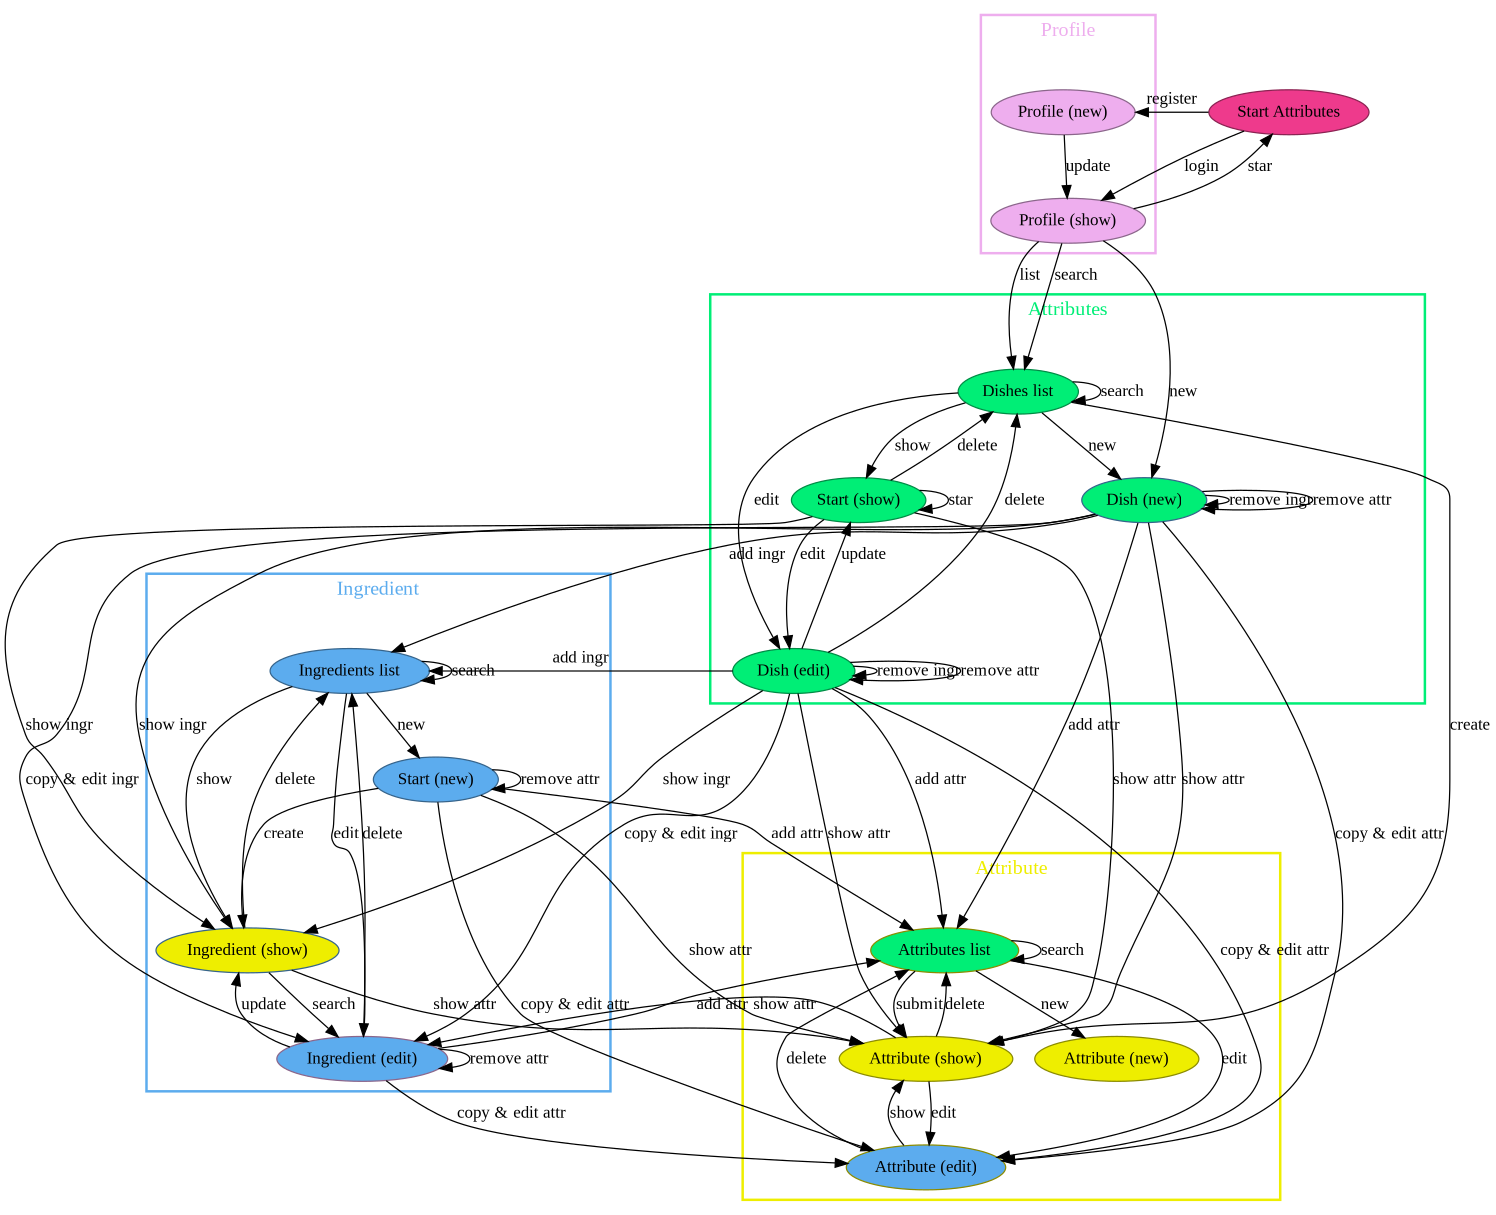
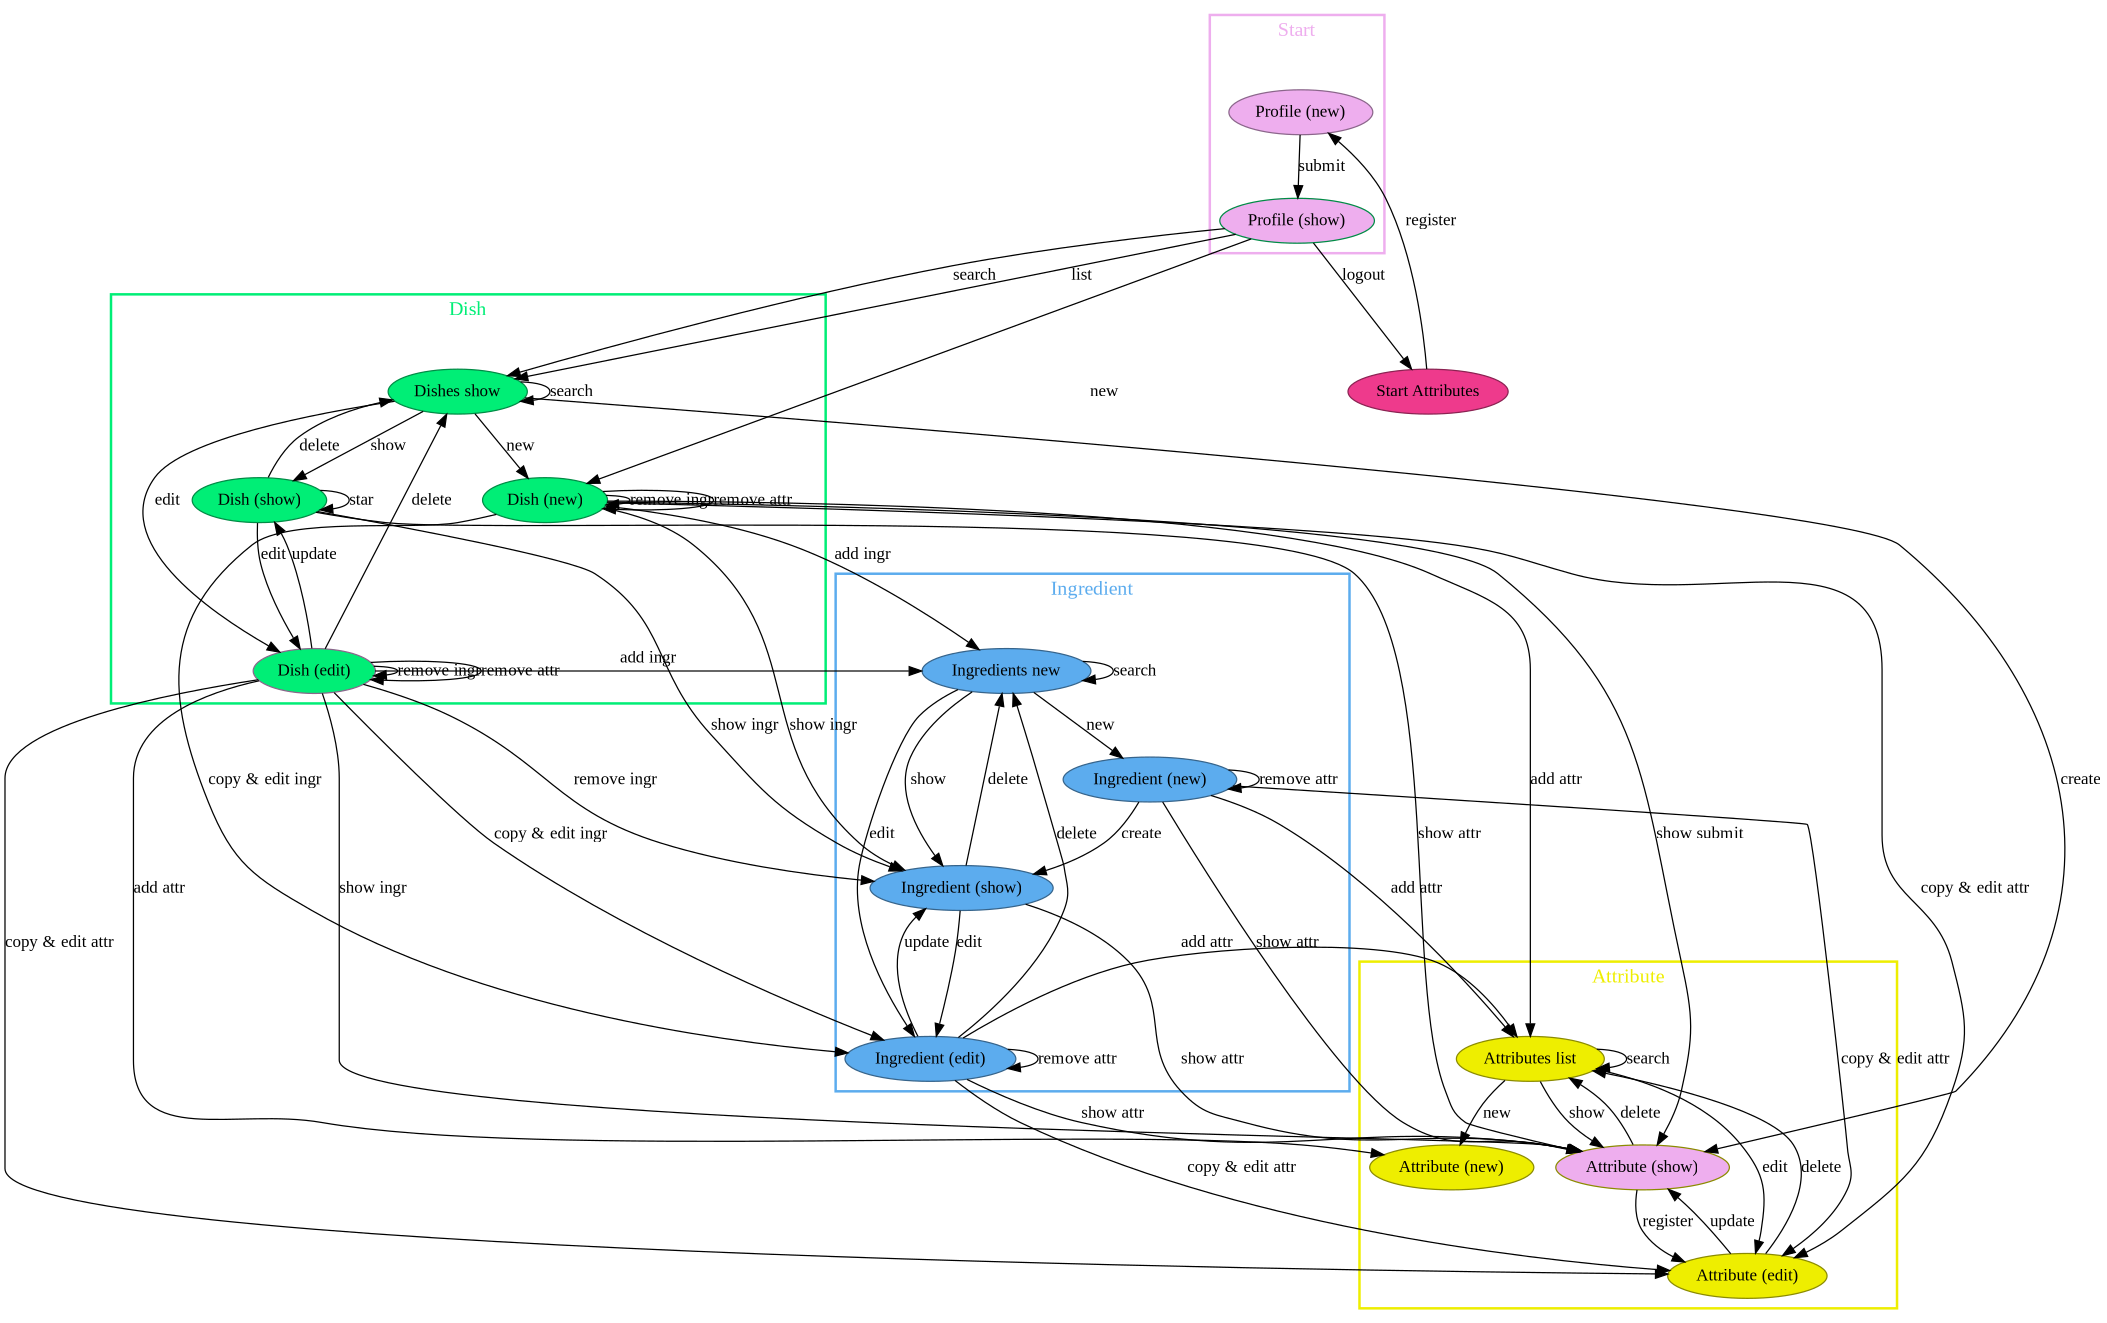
(1068, 31) -> (1297, 31)
(1178, 160) -> none
(1089, 167) -> (1322, 167)
(1260, 167) -> (1364, 275)
(1068, 221) -> (1297, 221)
(1068, 311) -> (468, 311)
(1018, 392) -> (458, 392)
(859, 500) -> (259, 500)
(1144, 500) -> (545, 500)
(350, 671) -> (1007, 671)
(794, 671) -> (314, 671)
(436, 780) -> (1150, 780)
(697, 780) -> (616, 780)
(1213, 780) -> (1700, 834)
(912, 789) -> (508, 1138)
(859, 834) -> (374, 888)
(248, 950) -> (962, 888)
(945, 950) -> (1530, 1059)
(334, 1005) -> (970, 942)
(920, 1005) -> (1587, 1113)
(602, 1013) -> (1264, 1142)
(362, 1059) -> (930, 1059)
(926, 1059) -> (1643, 1167)
(908, 1113) -> (1733, 1222)
(944, 1113) -> (1668, 1222)
(926, 1167) -> (1747, 1276)
